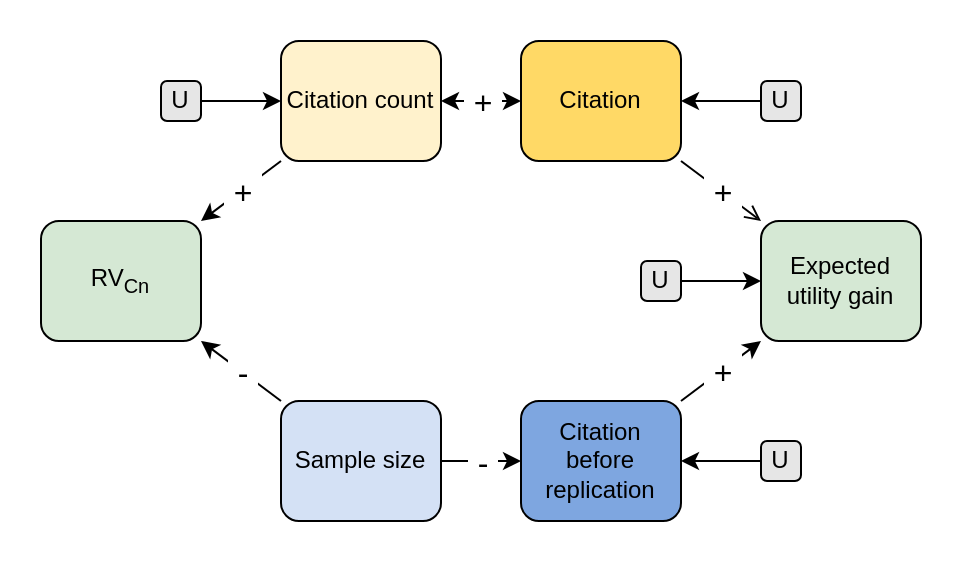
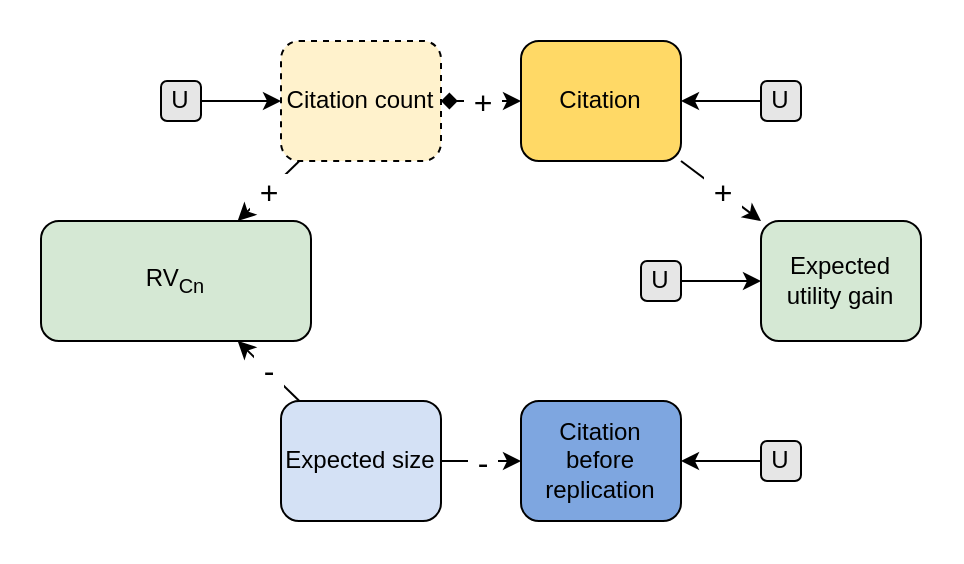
(361, 101) -> (361, 101)
(456, 101) -> (457, 101)
(752, 214) -> (749, 212)
(121, 281) -> (176, 281)
(693, 392) -> none
(361, 461) -> (361, 461)
